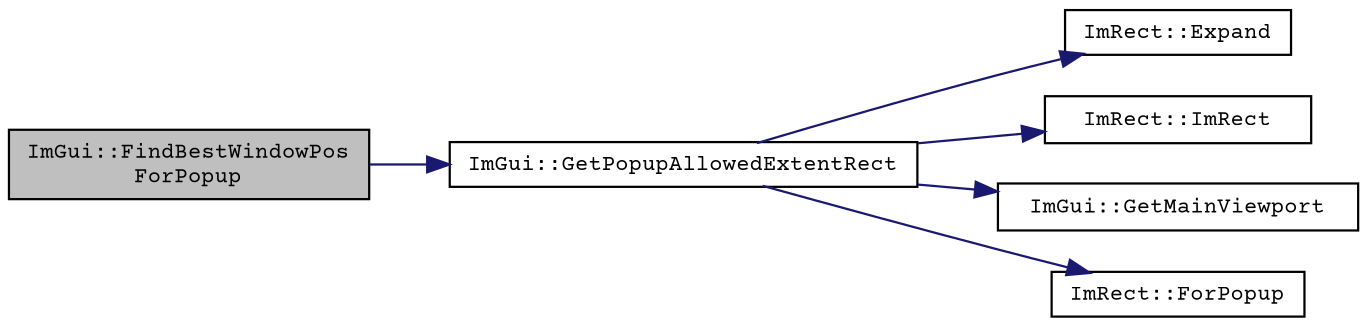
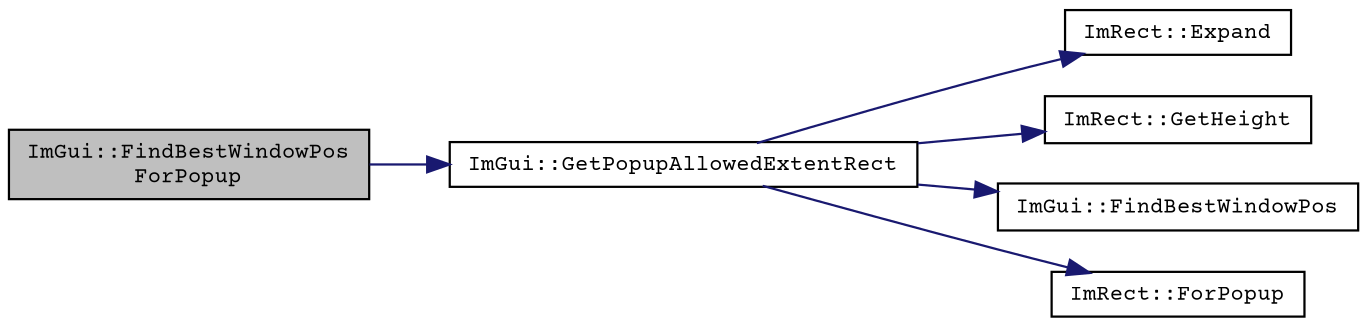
(1178, 120) -> (1178, 120)
(1178, 207) -> (1178, 207)
